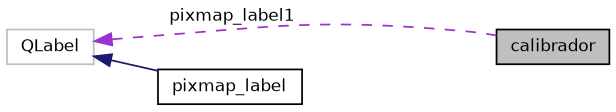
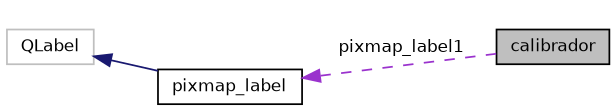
(304, 25) -> (408, 65)
